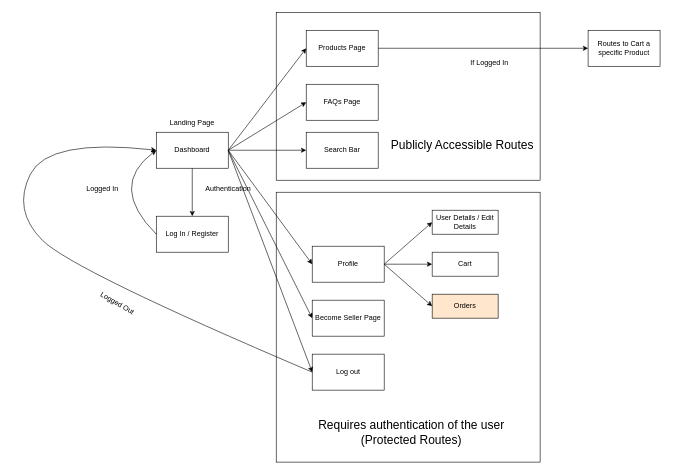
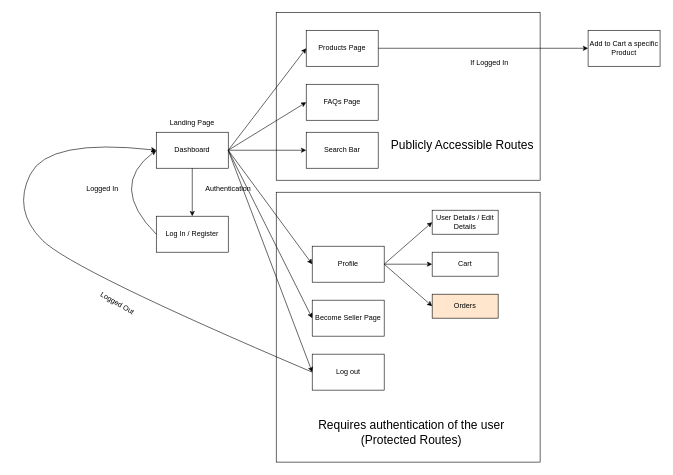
(624, 48) -> (624, 48)
